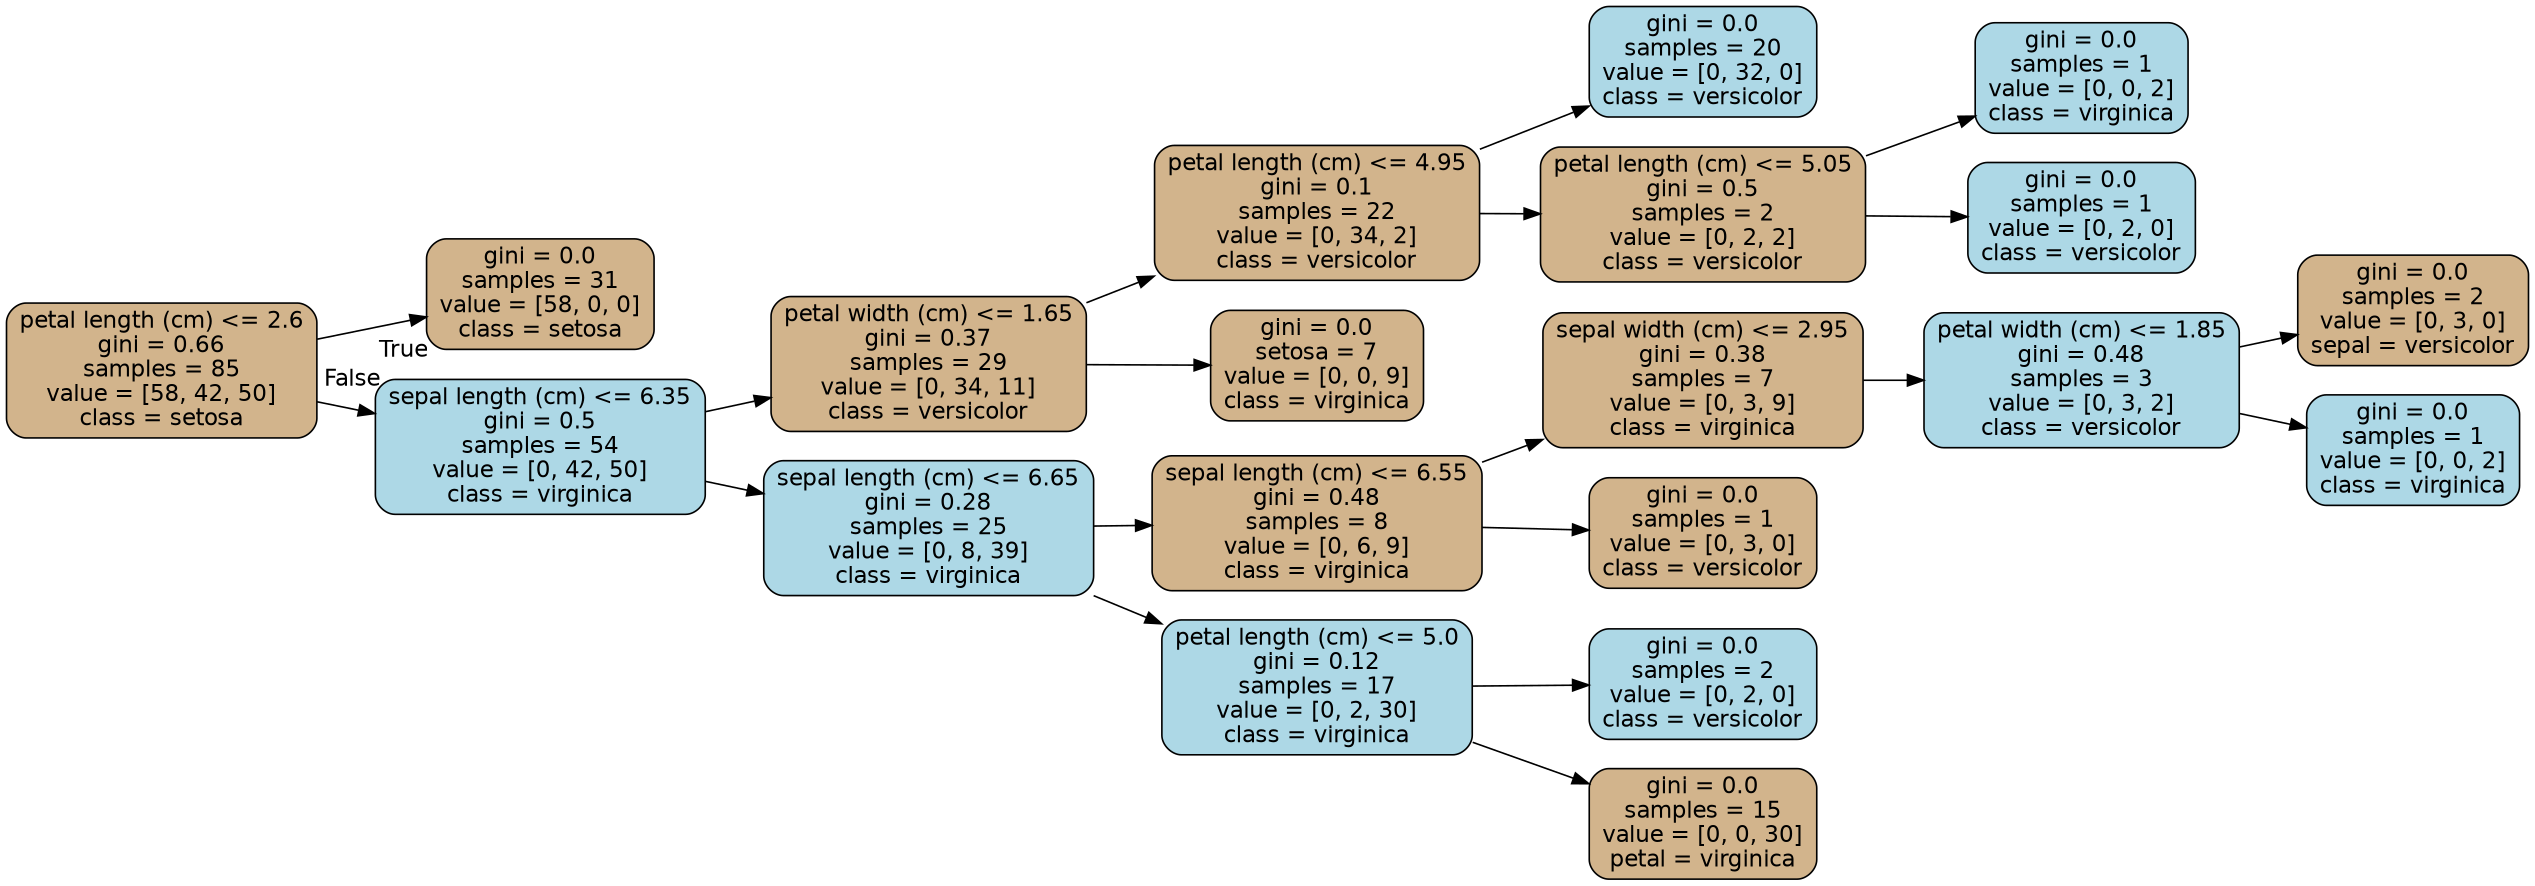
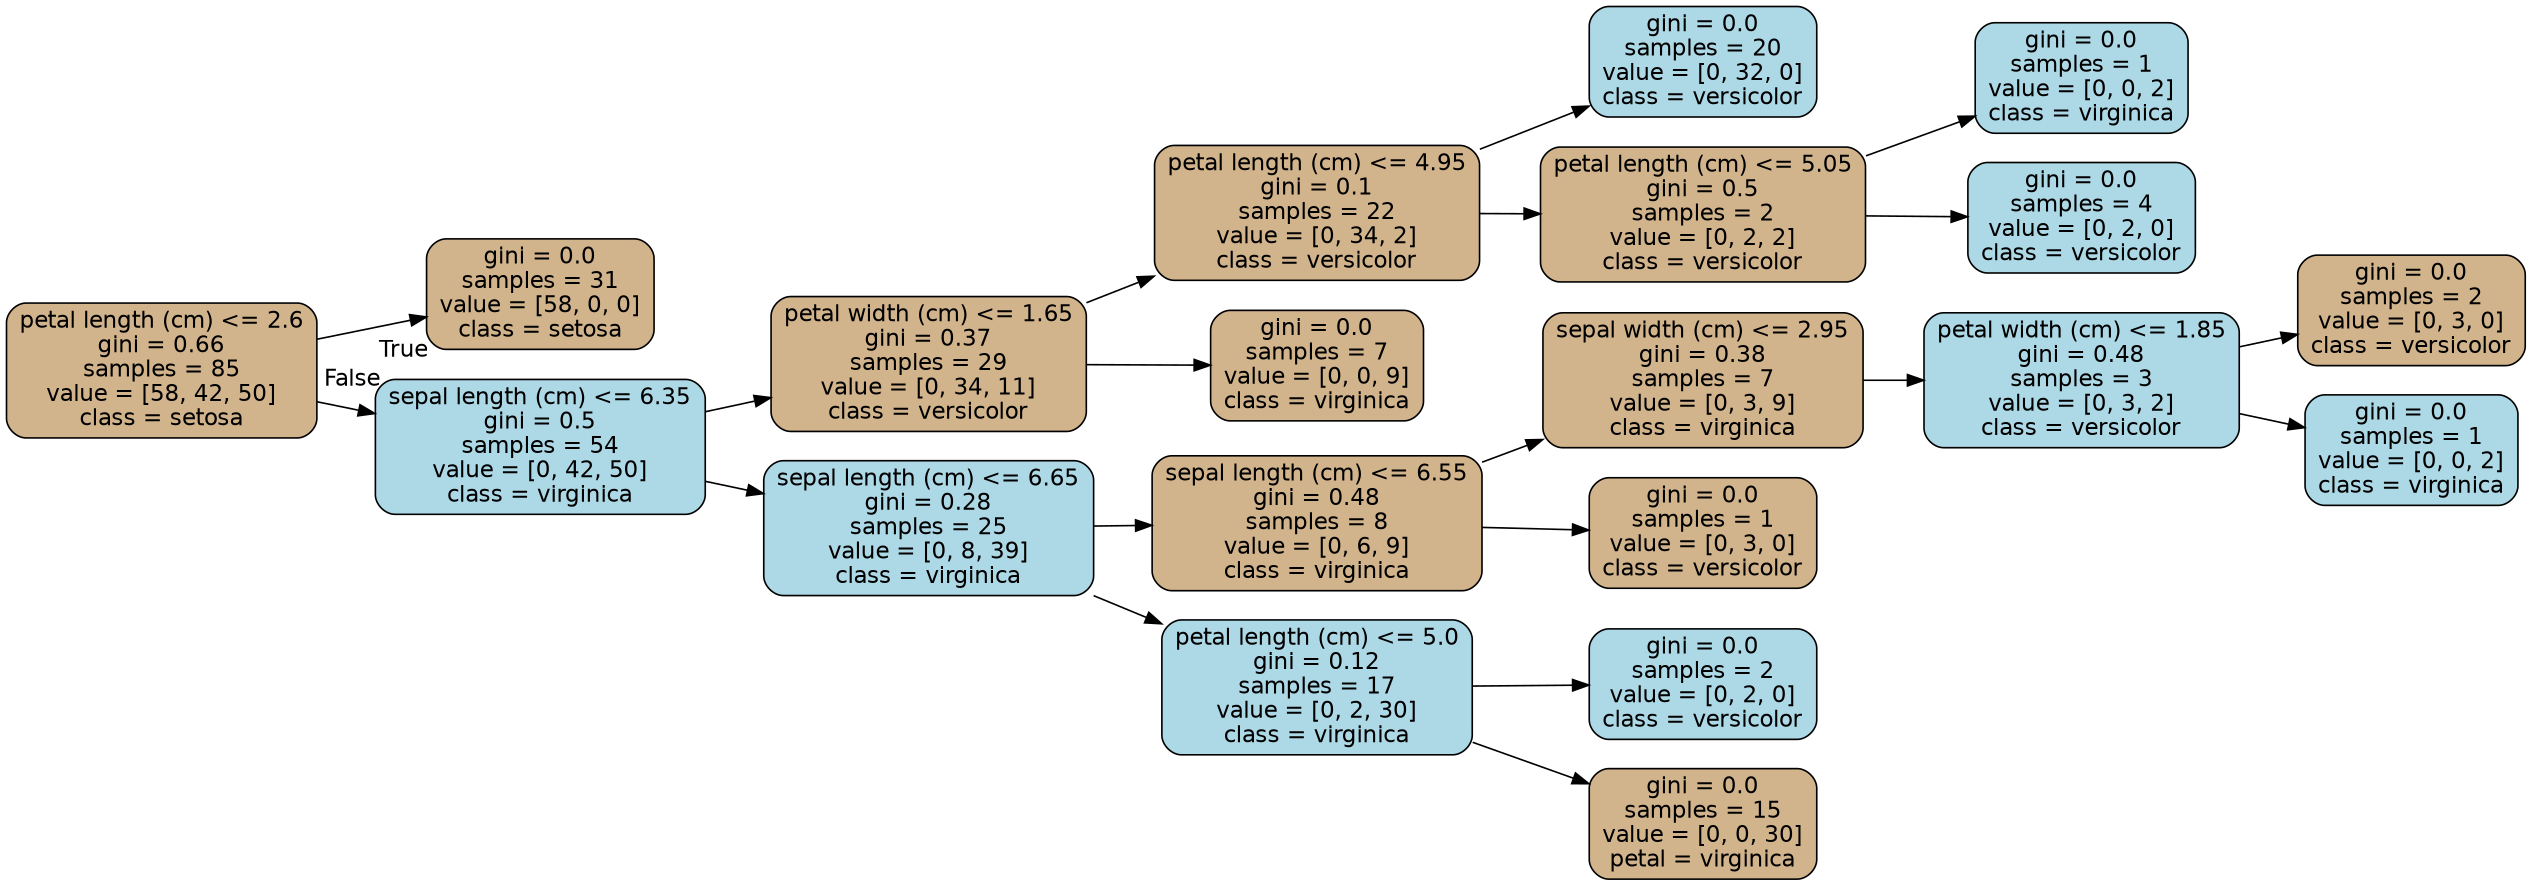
(2082, 218) -> (2082, 218)
(2413, 310) -> (2412, 310)
(1317, 366) -> (1317, 366)
